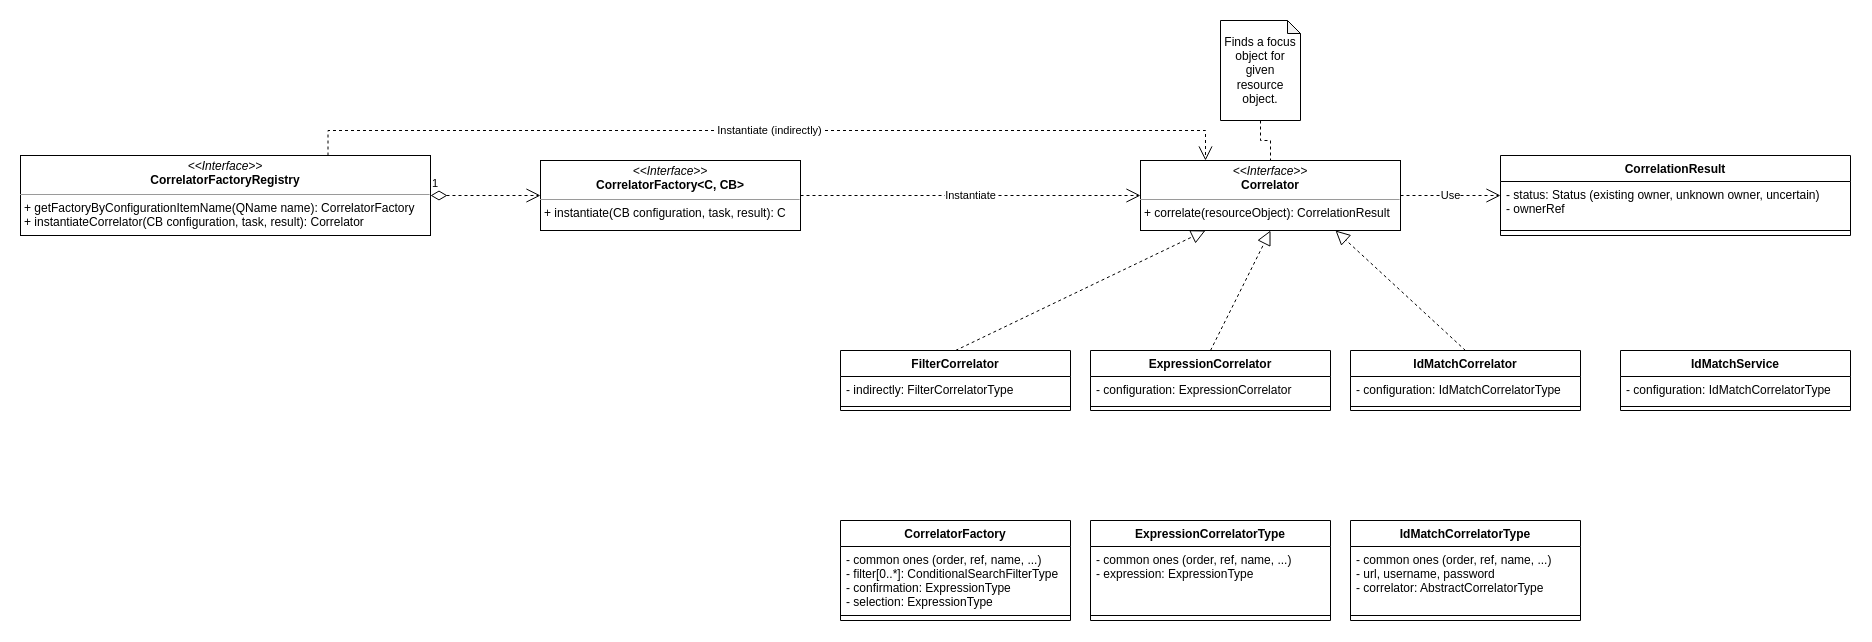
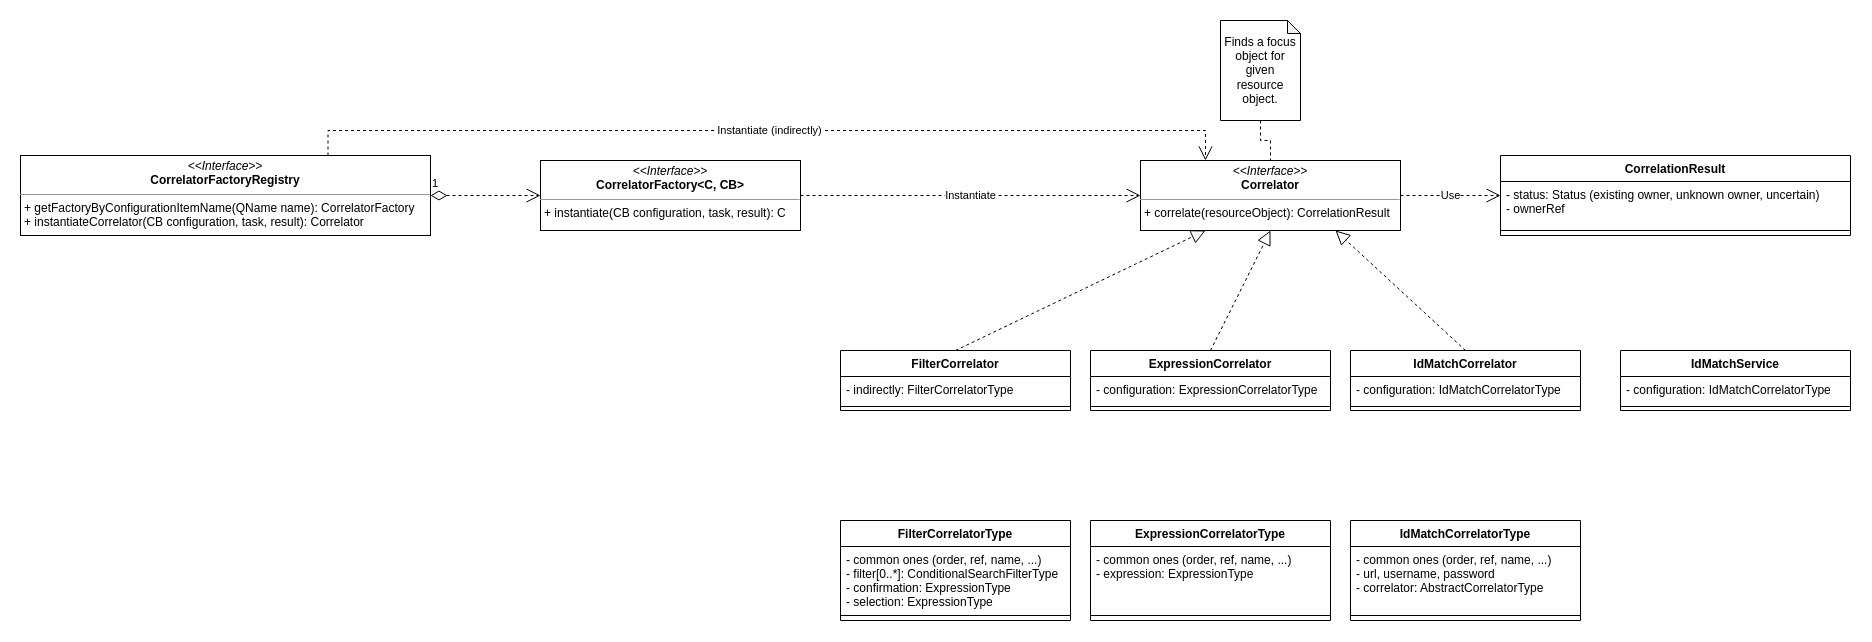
(1209, 390) -> (1223, 390)
(955, 534) -> (955, 534)
